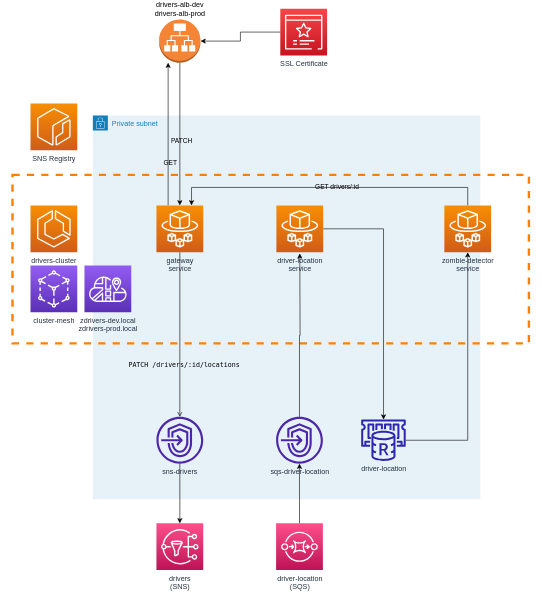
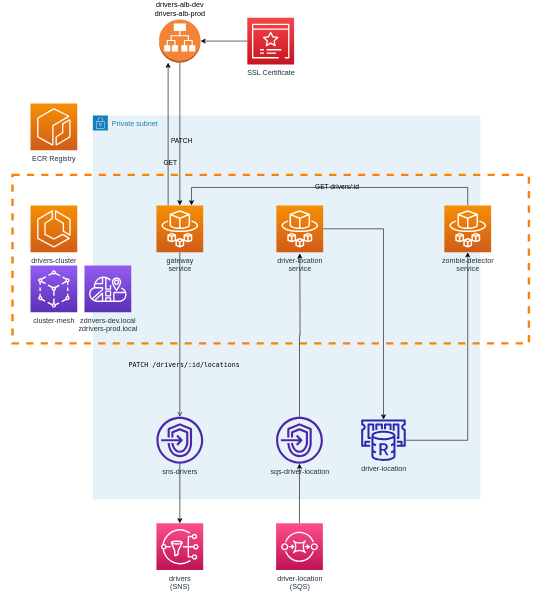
(304, 32) -> (271, 41)
(54, 159) -> (54, 159)
